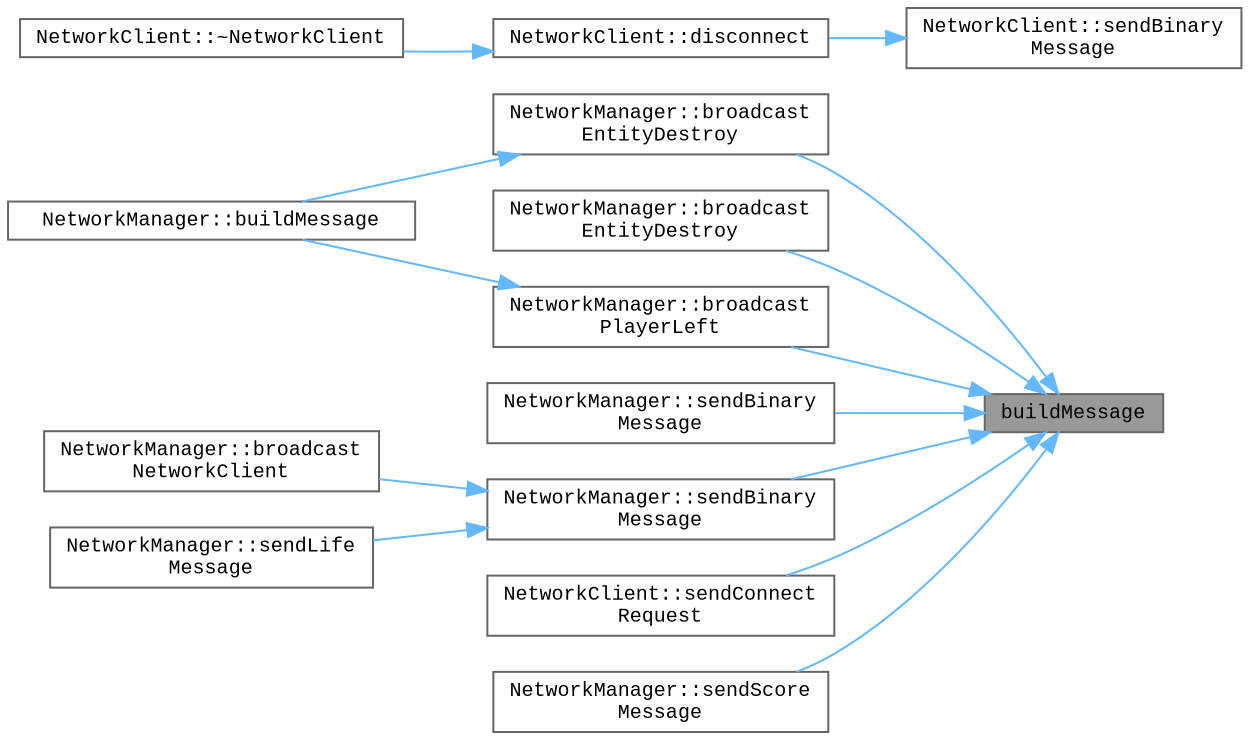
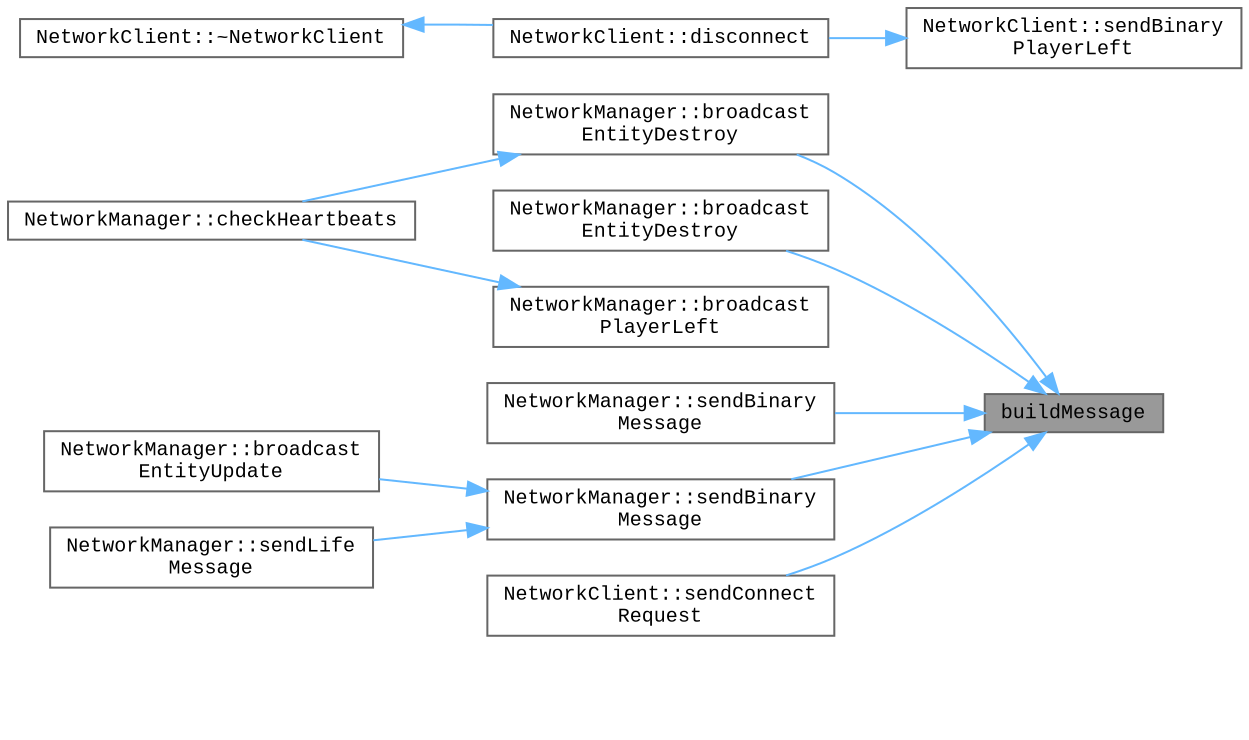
(1074, 38) -> (1074, 38)
(438, 52) -> (458, 25)
(212, 221) -> (212, 221)
(881, 368) -> none
(212, 461) -> (212, 461)
(661, 702) -> none
